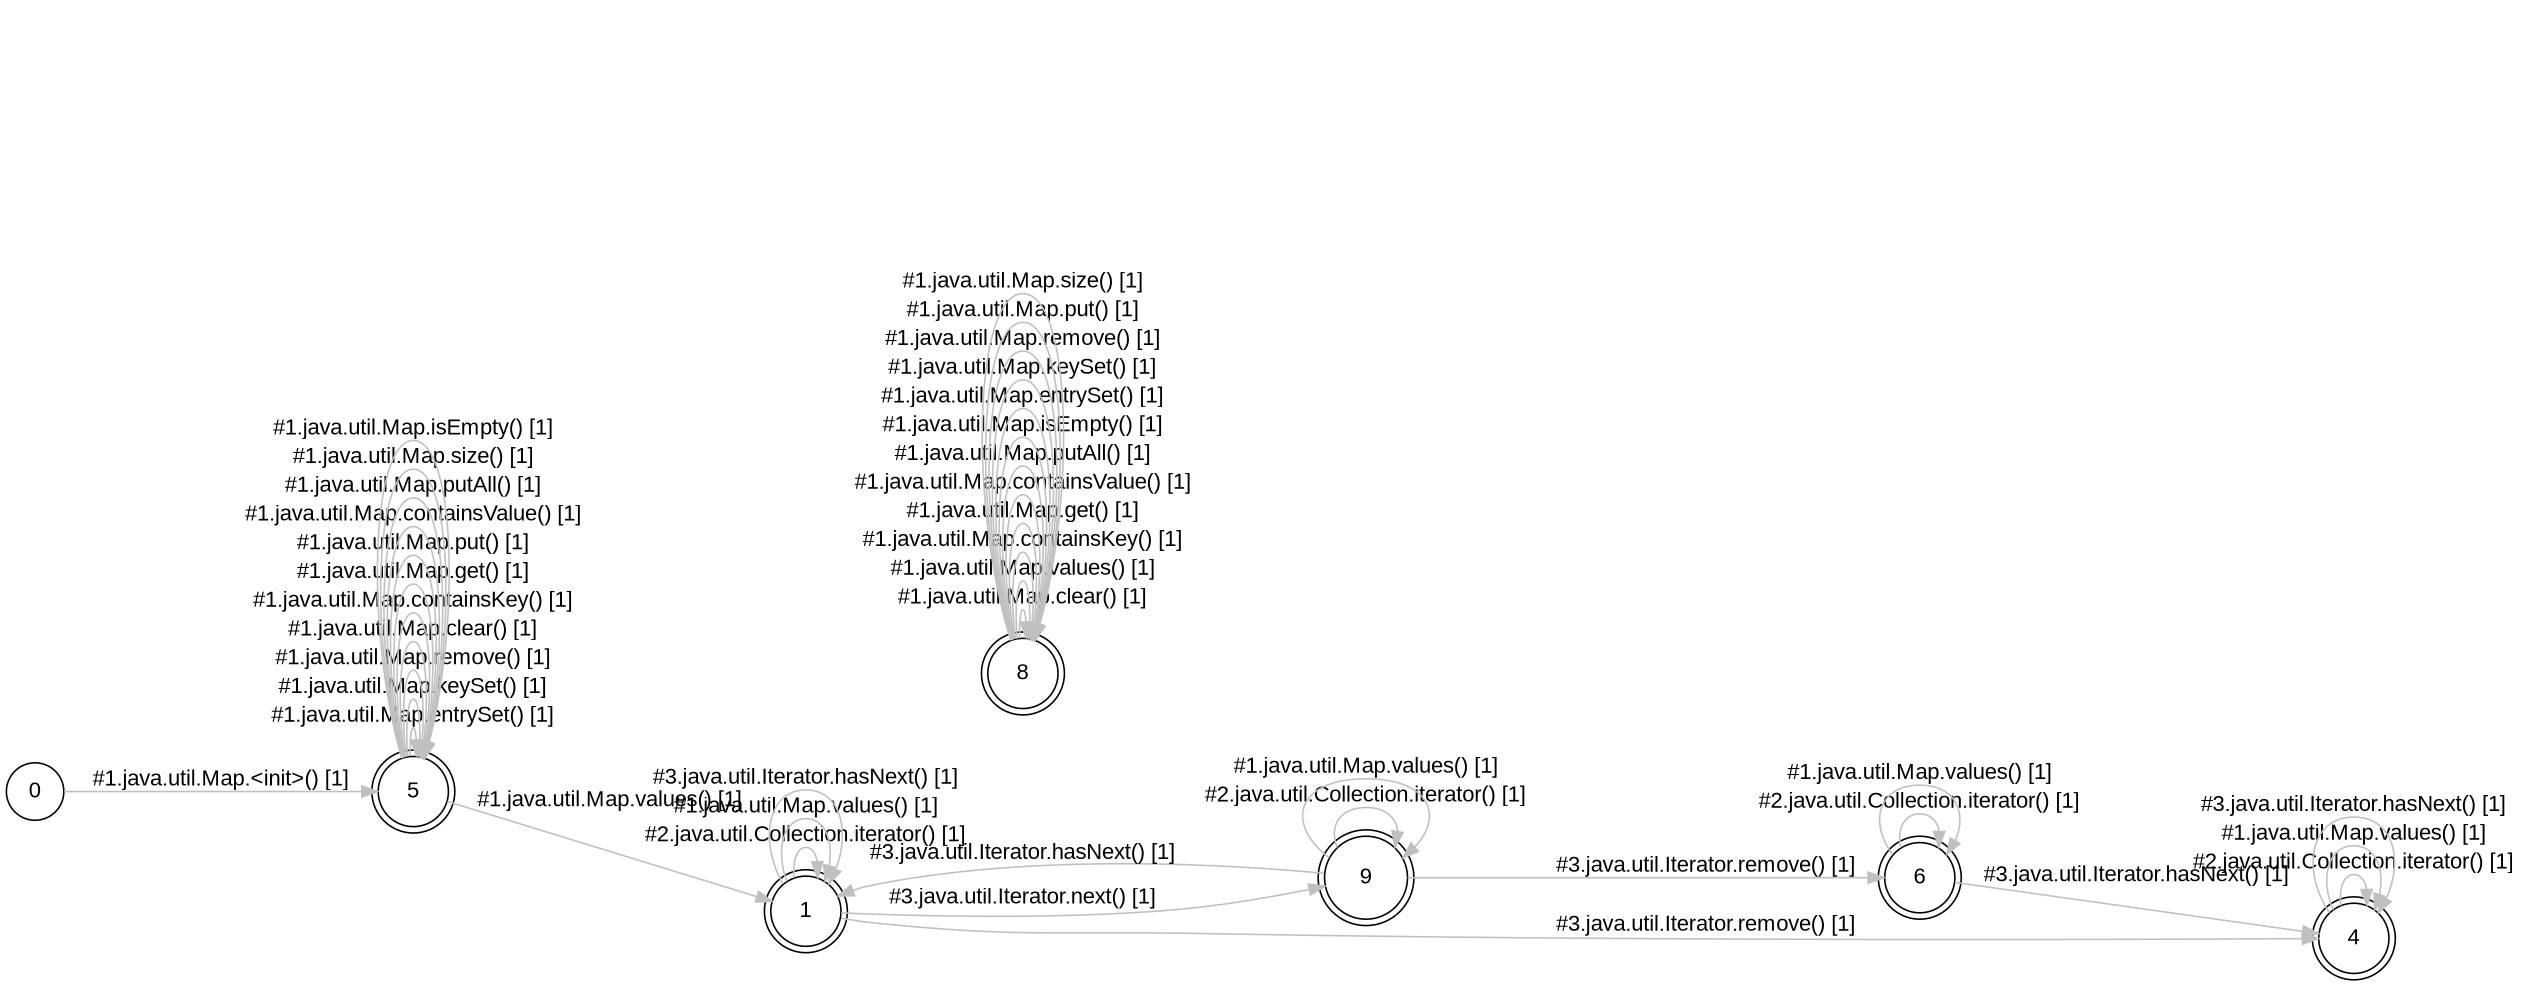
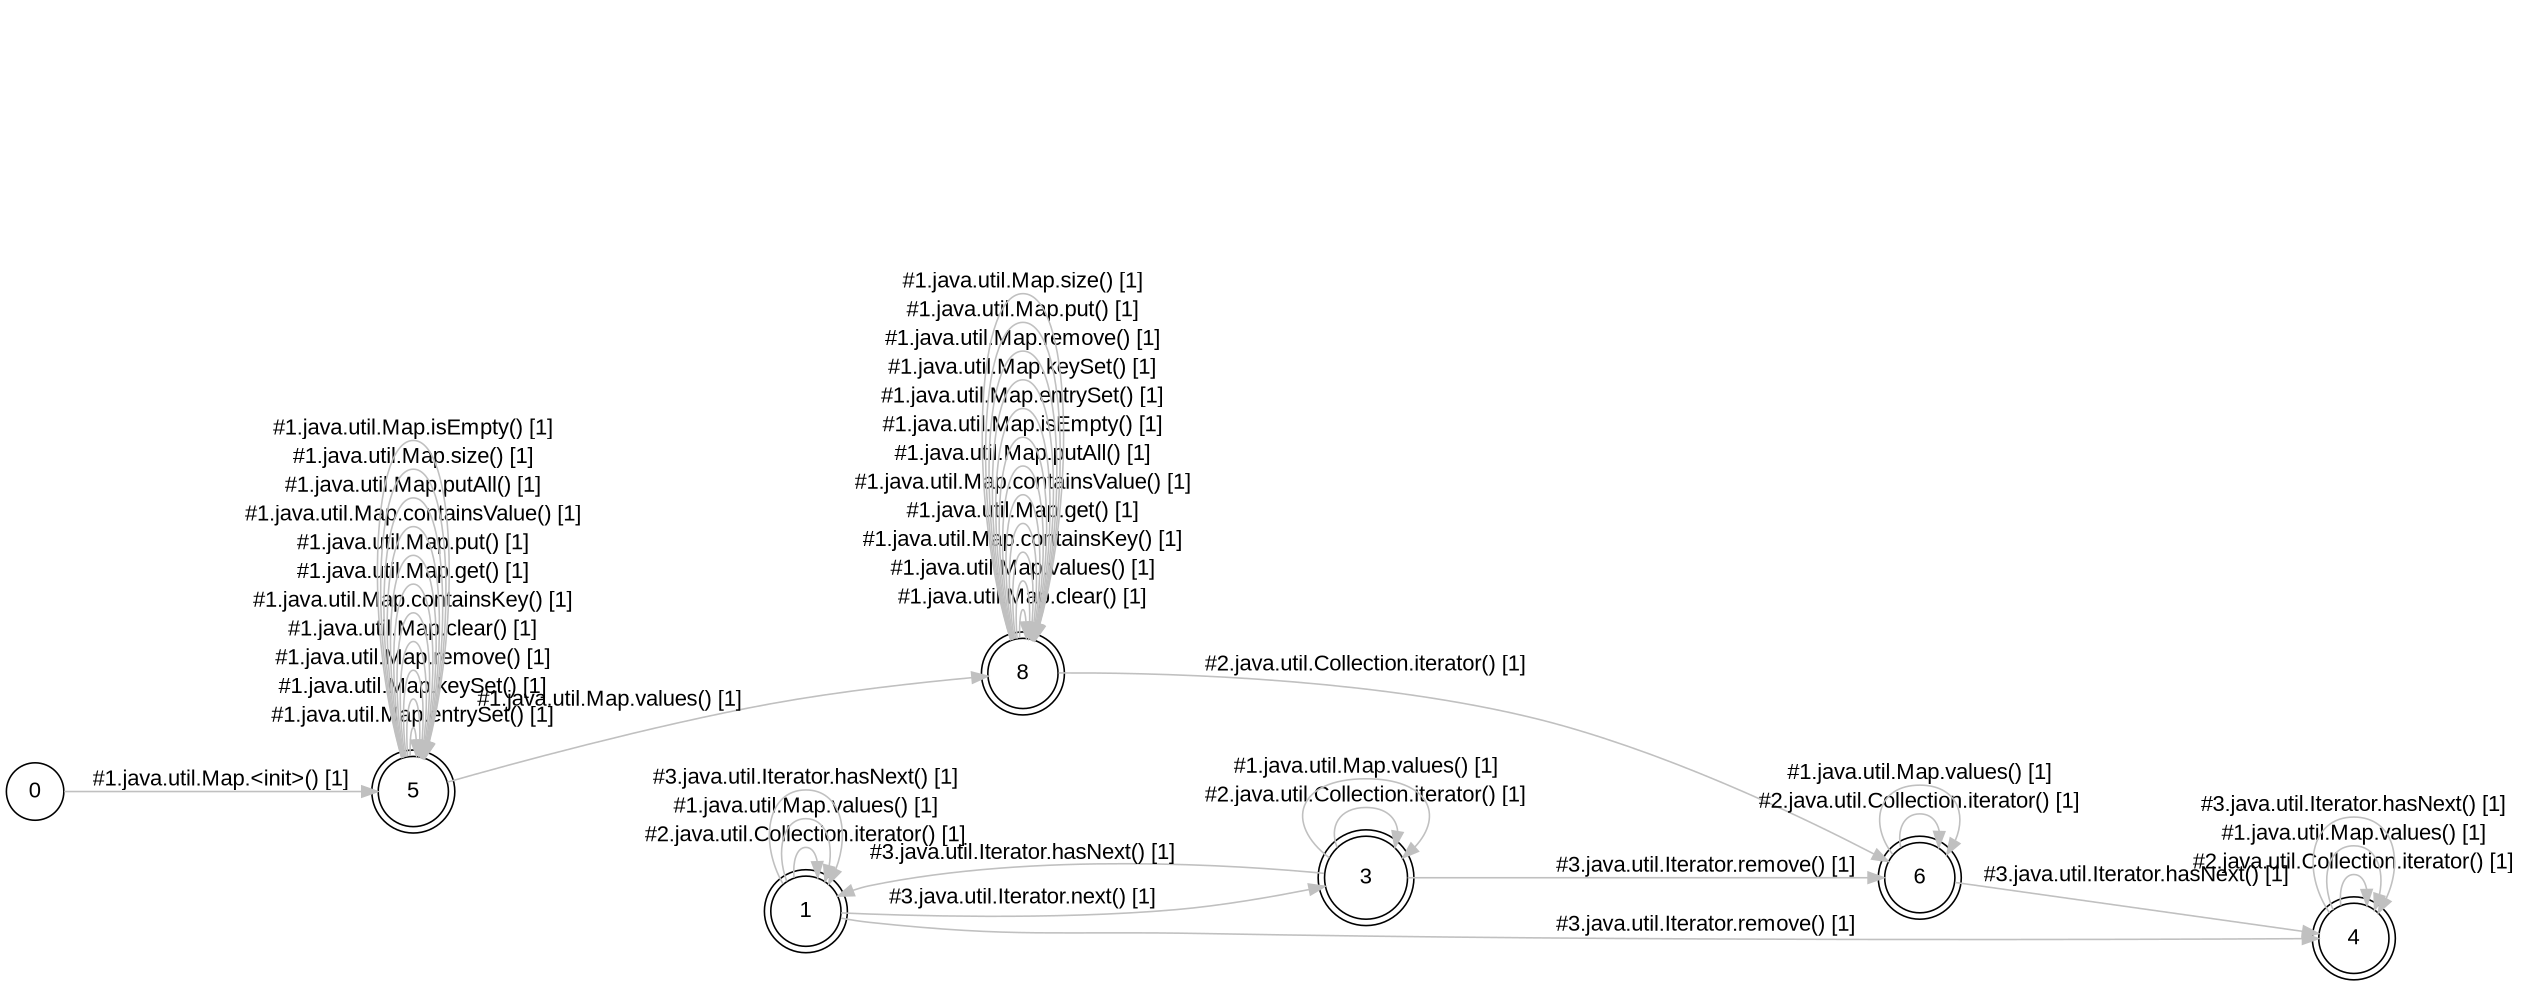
none -> (1479, 707)
(602, 849) -> (707, 717)
(1366, 878) -> (1366, 878)
